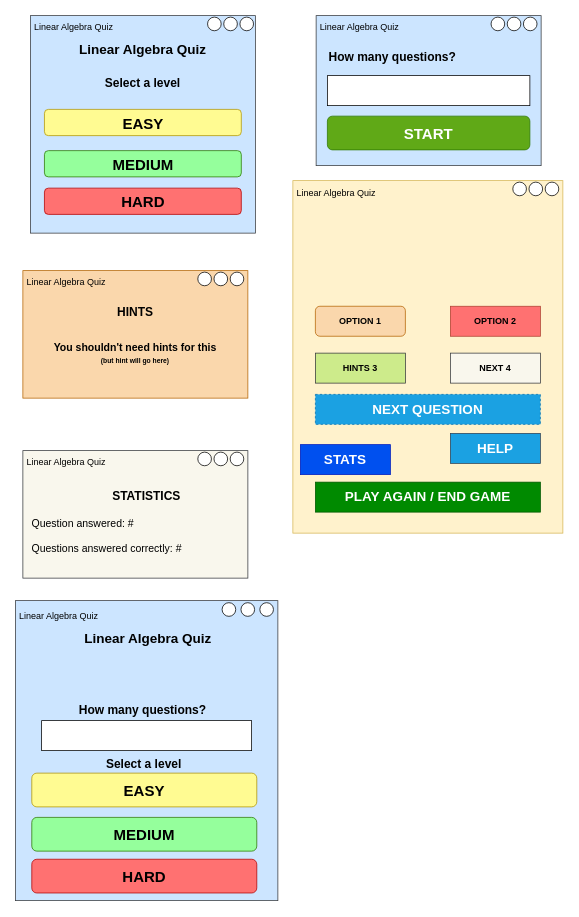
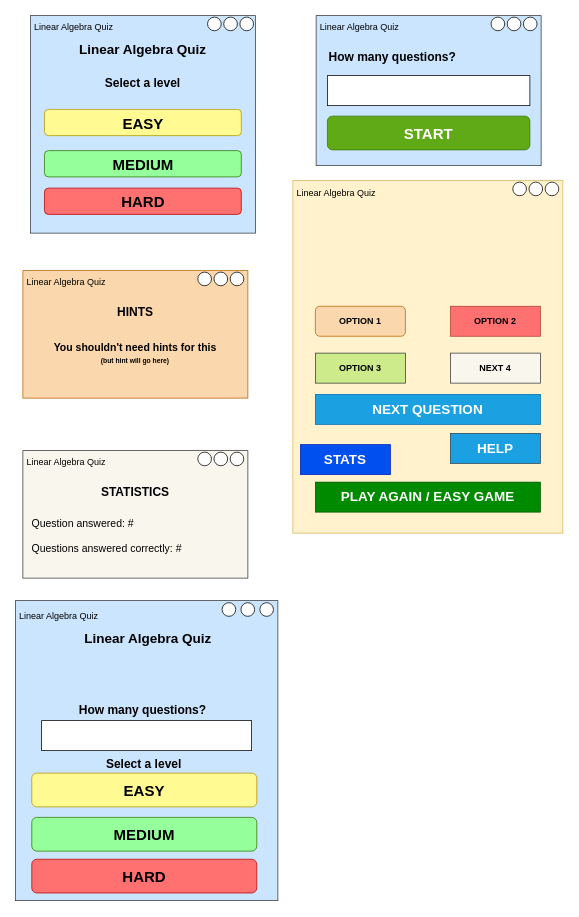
(360, 368) -> (360, 368)
(428, 409) -> (428, 409)
(147, 495) -> (135, 492)
(428, 497) -> (428, 497)
